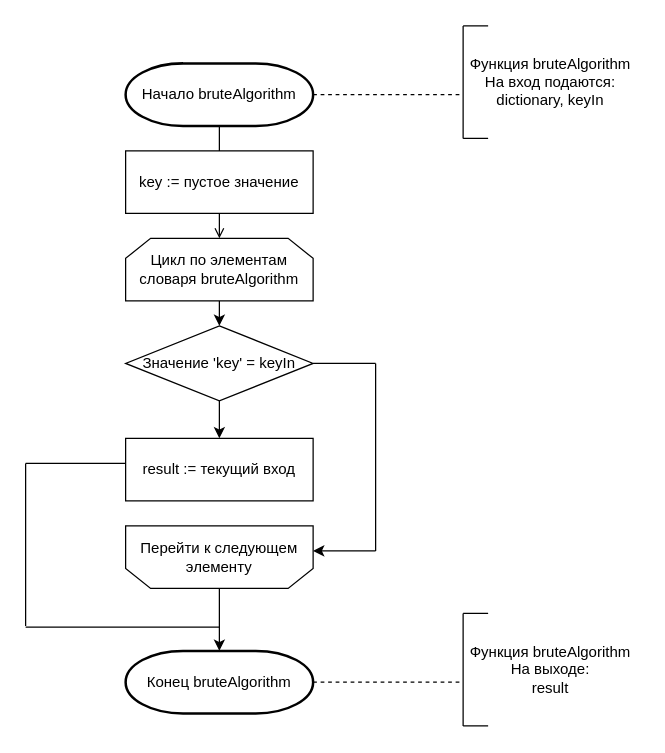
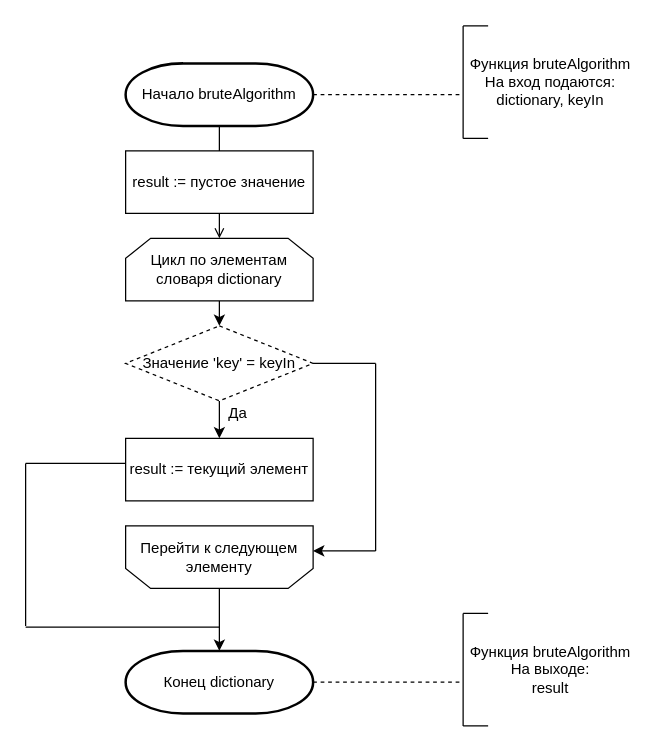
(219, 182) -> (219, 182)
(219, 269) -> (219, 269)
(219, 363) -> (219, 363)
none -> (238, 413)
(219, 469) -> (219, 469)
(219, 682) -> (219, 682)
